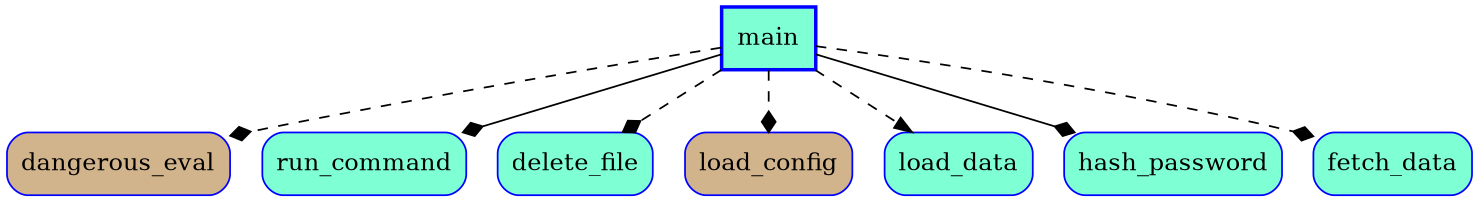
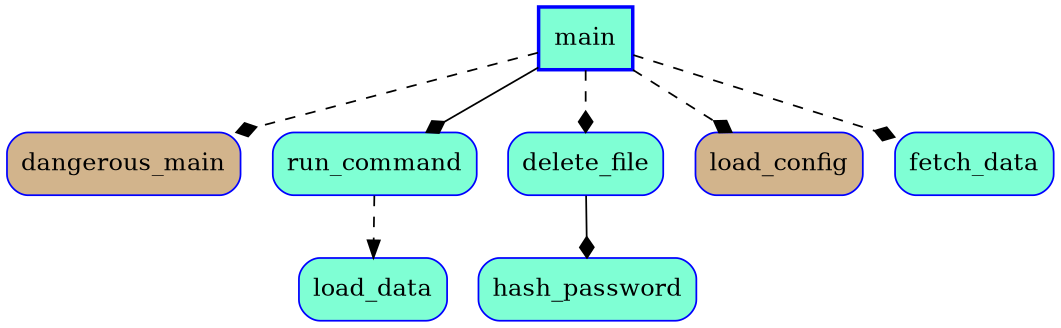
(935, 90) -> (586, 216)
(856, 96) -> (374, 218)
(119, 164) -> (124, 164)
